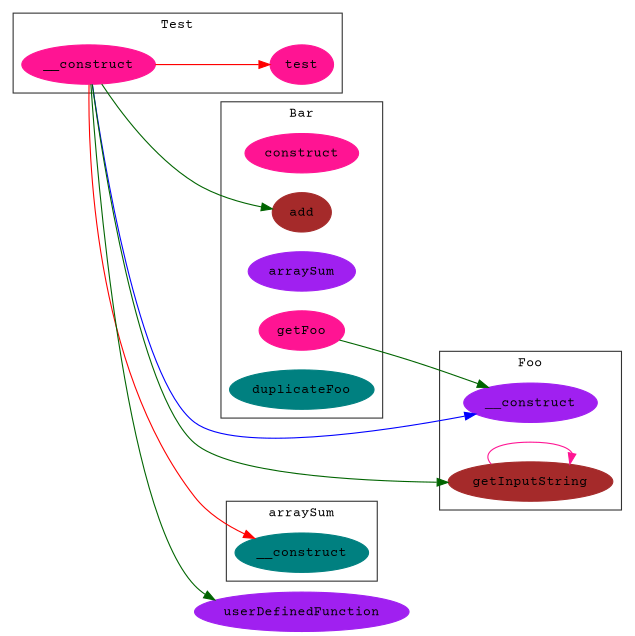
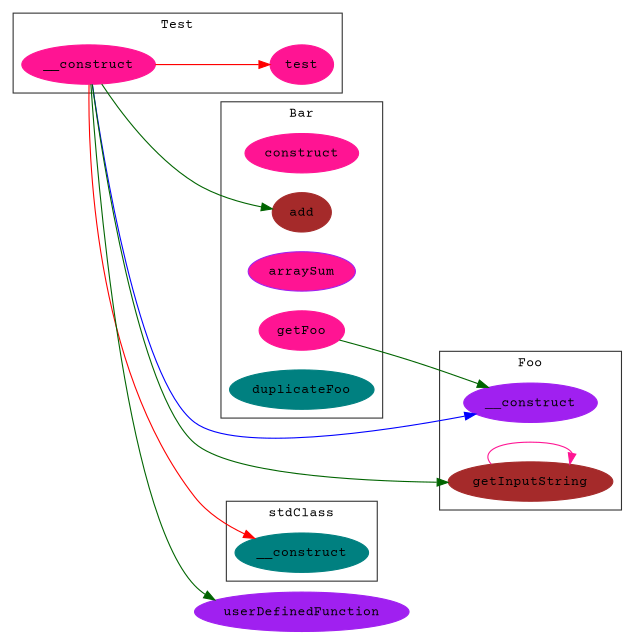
(302, 271) -> (302, 271)
(302, 513) -> (302, 513)
